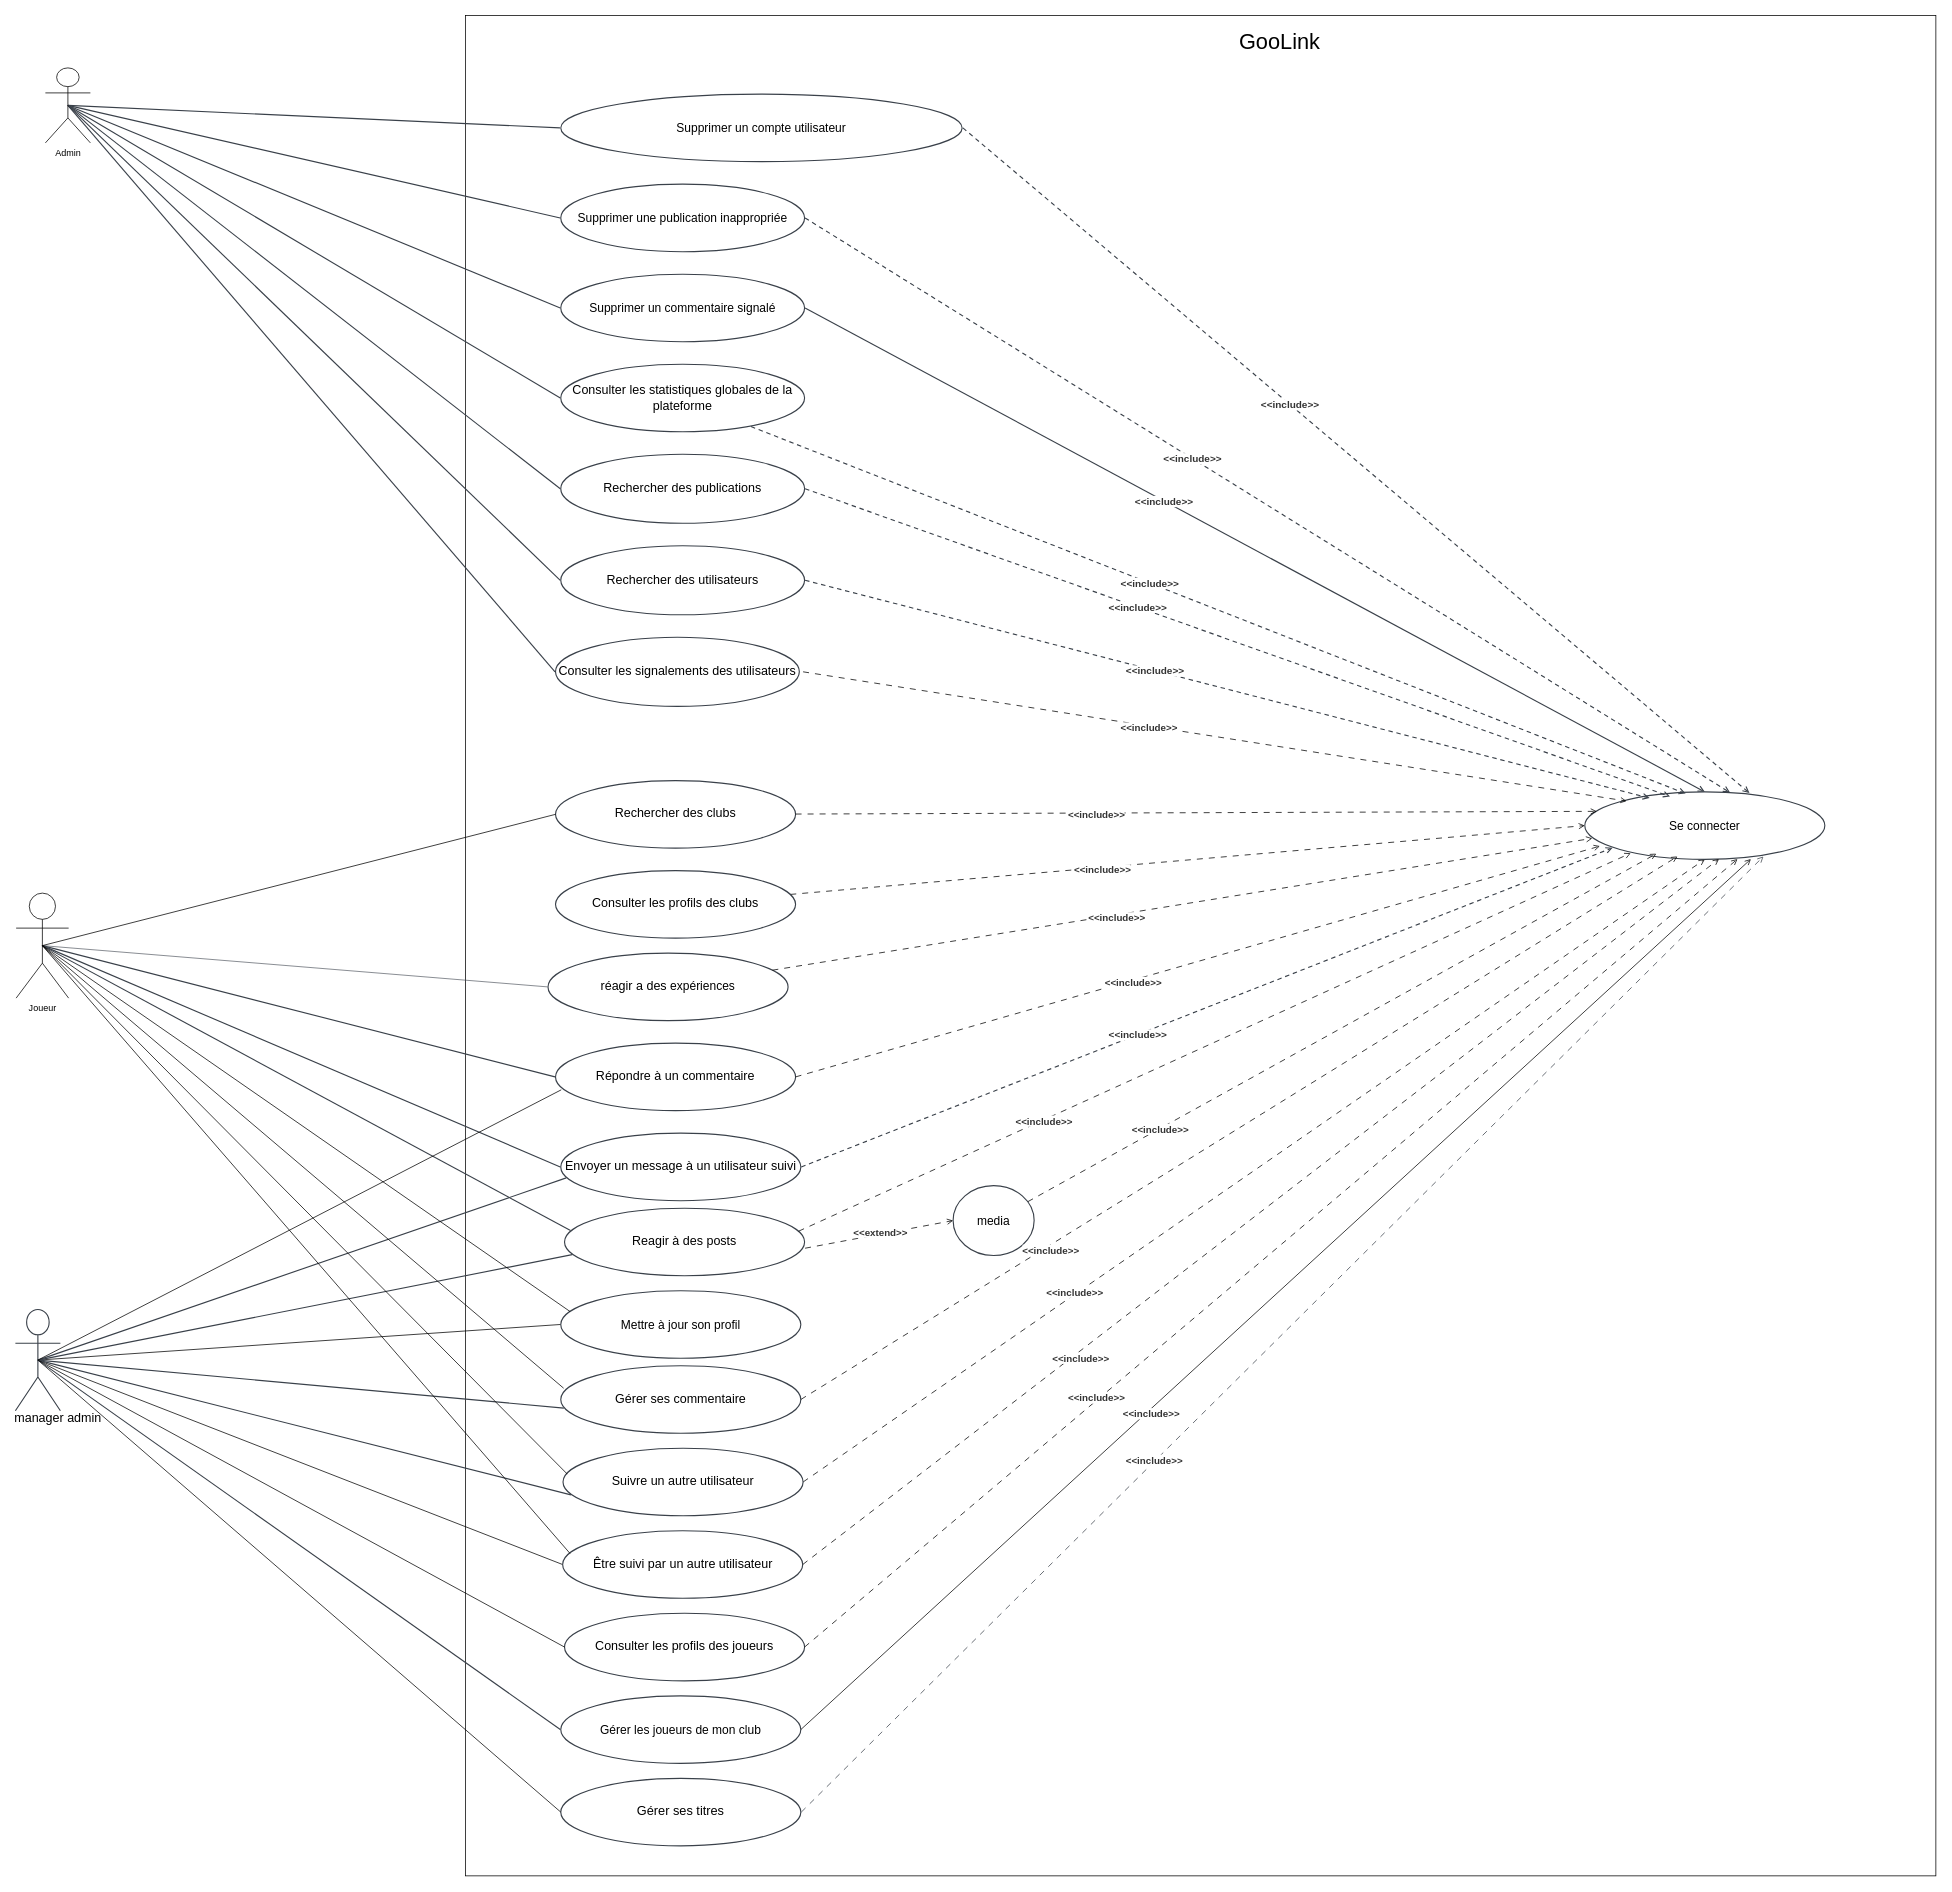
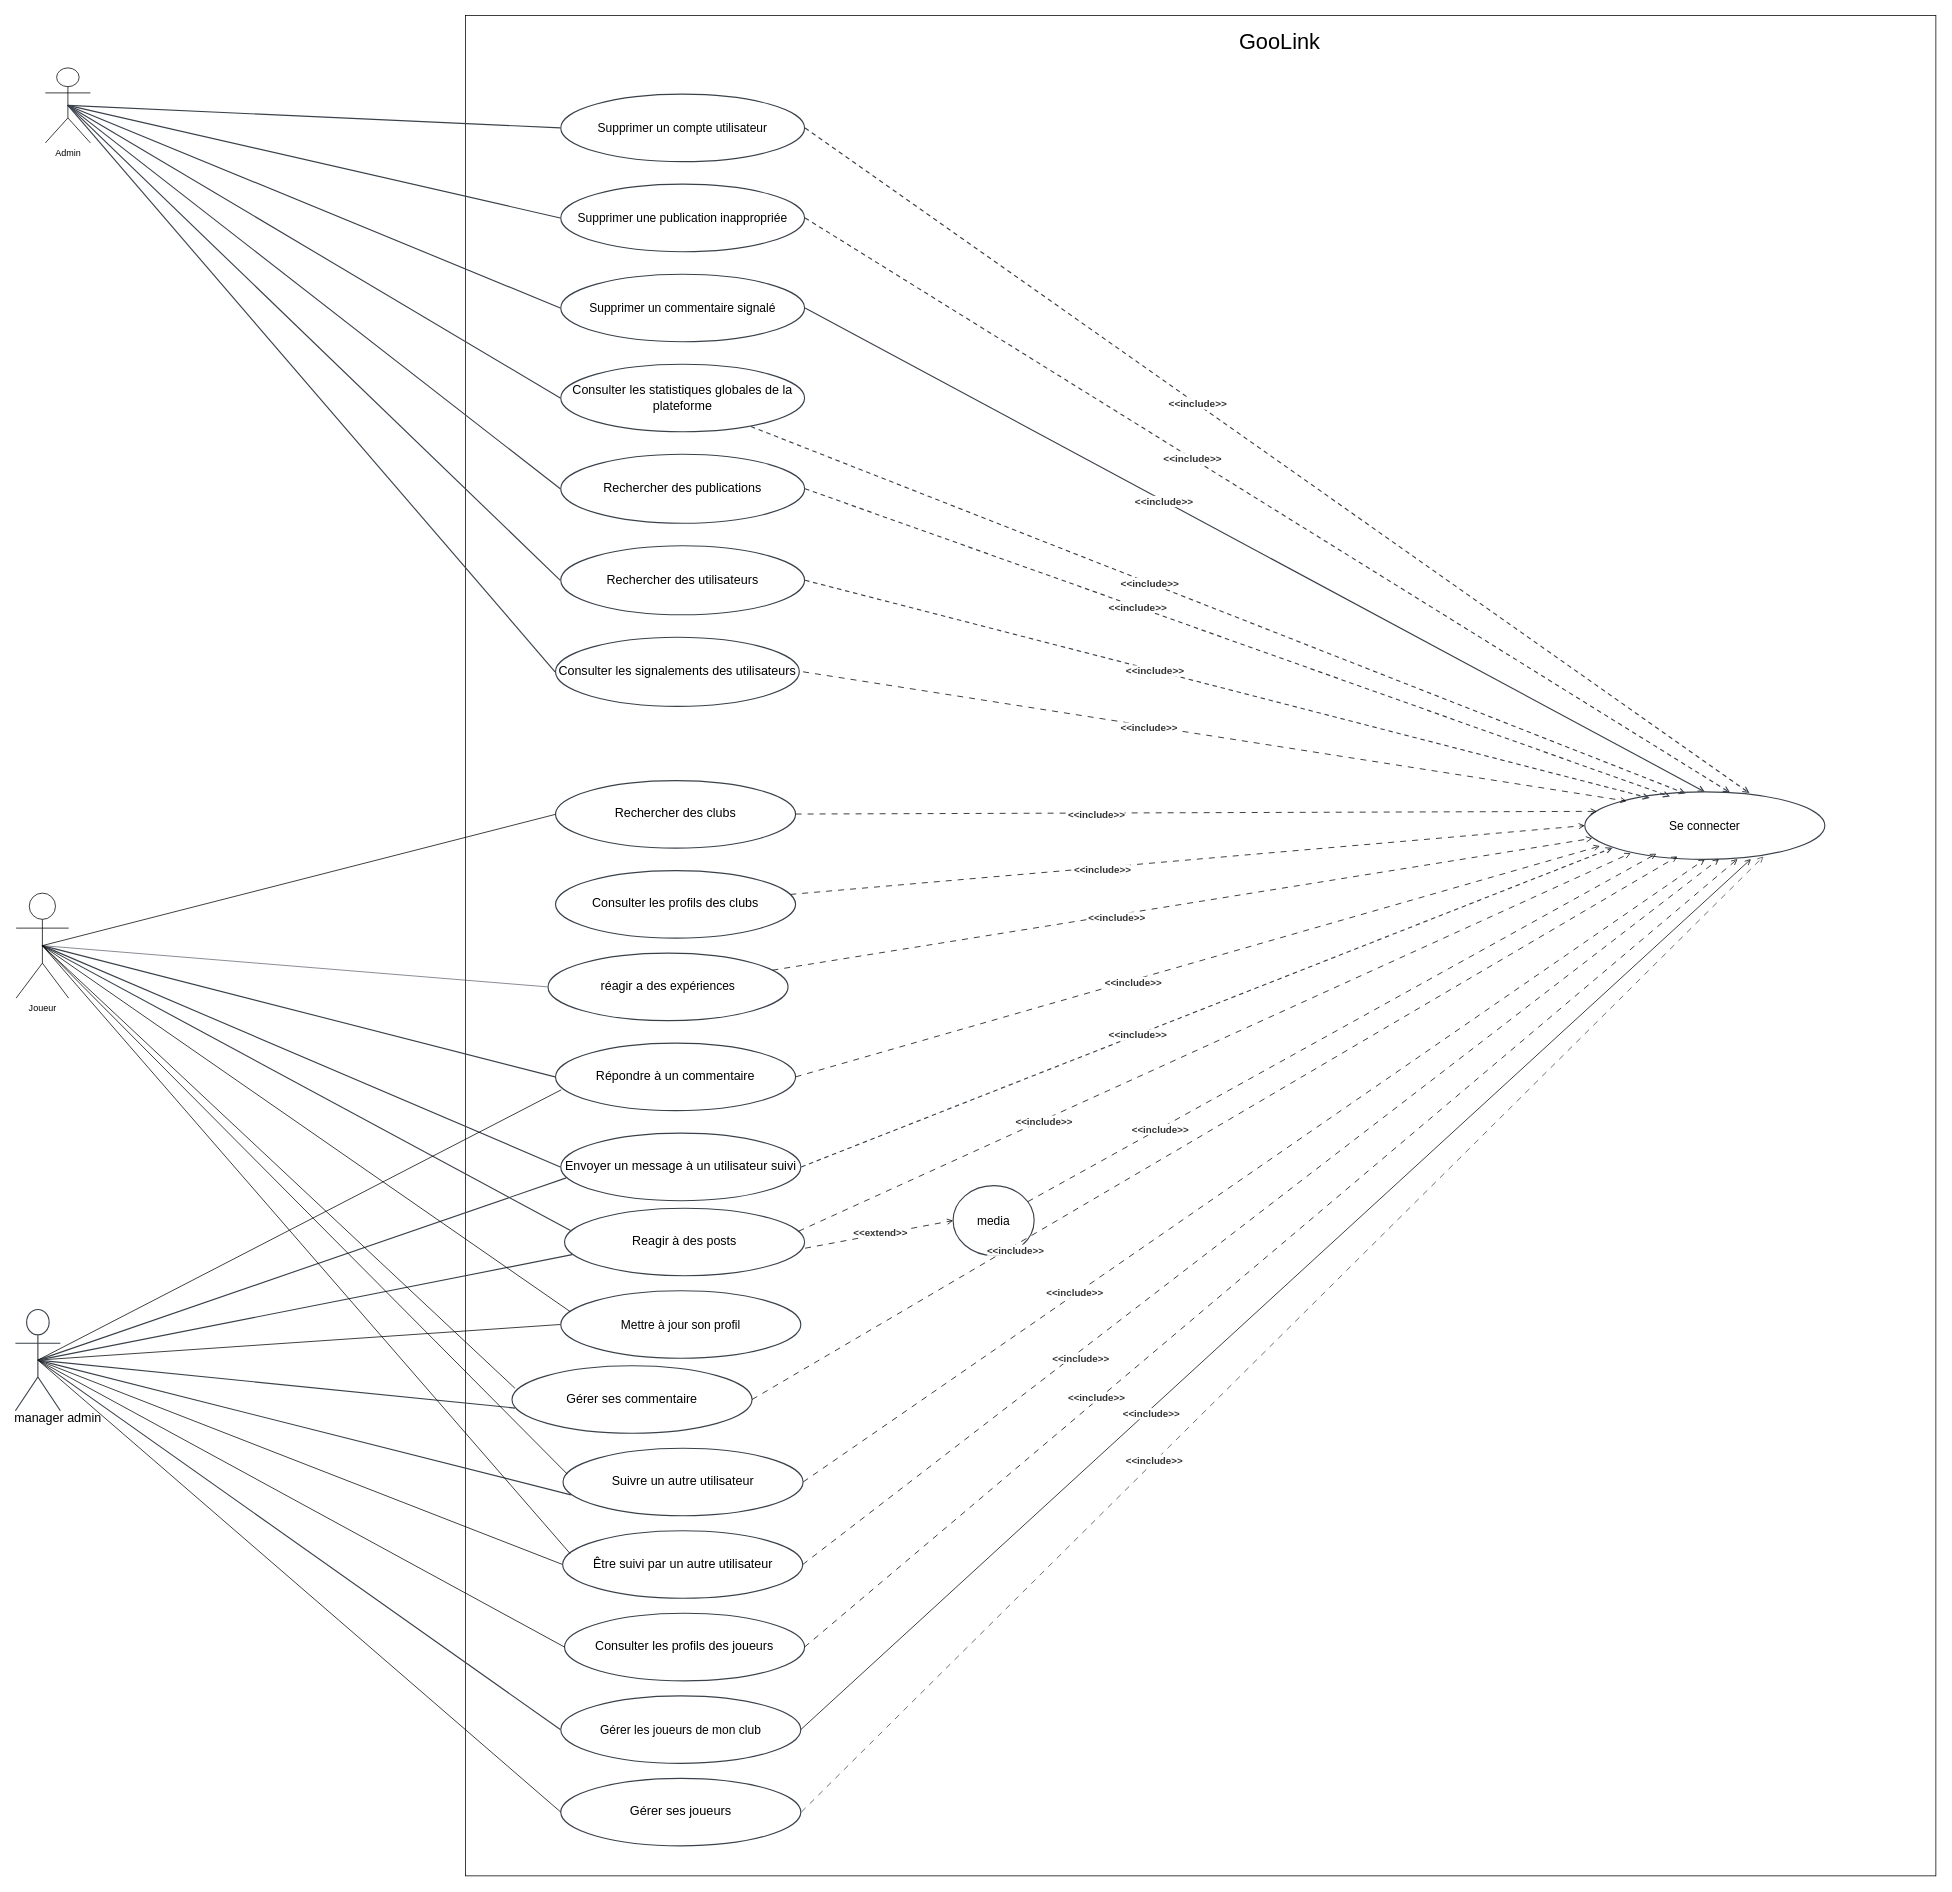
(761, 128) -> (683, 128)
(681, 1399) -> (632, 1399)
(681, 1812) -> (681, 1812)
